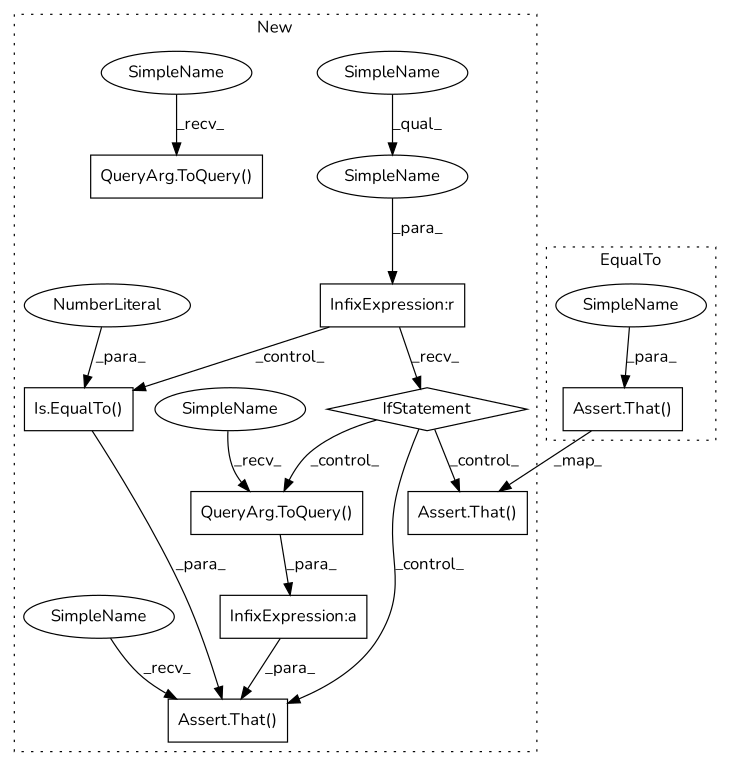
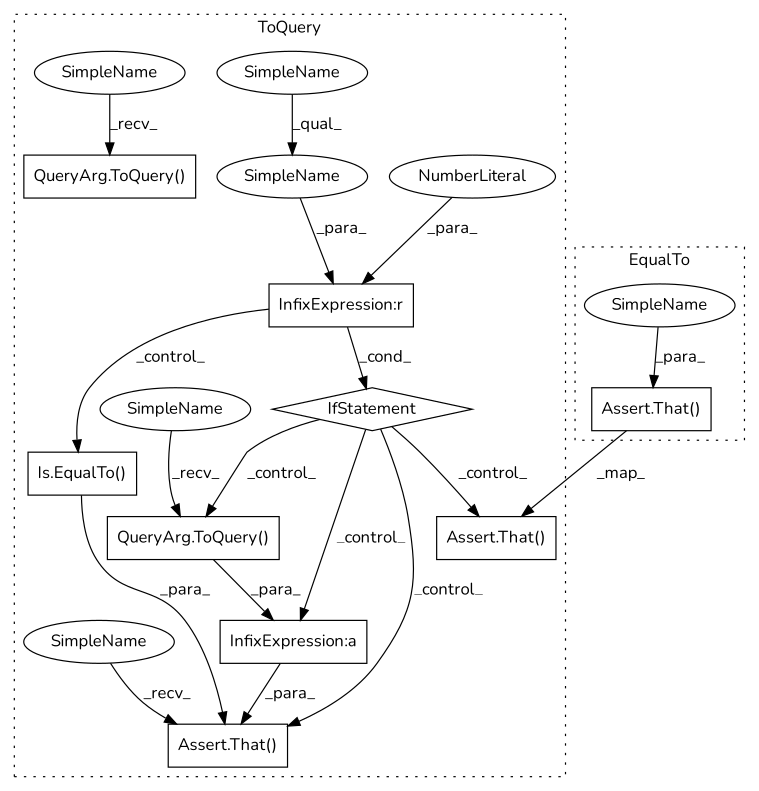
(276, 28) -> (290, 28)
(95, 352) -> (412, 236)
(435, 357) -> (385, 357)
none -> (335, 519)
